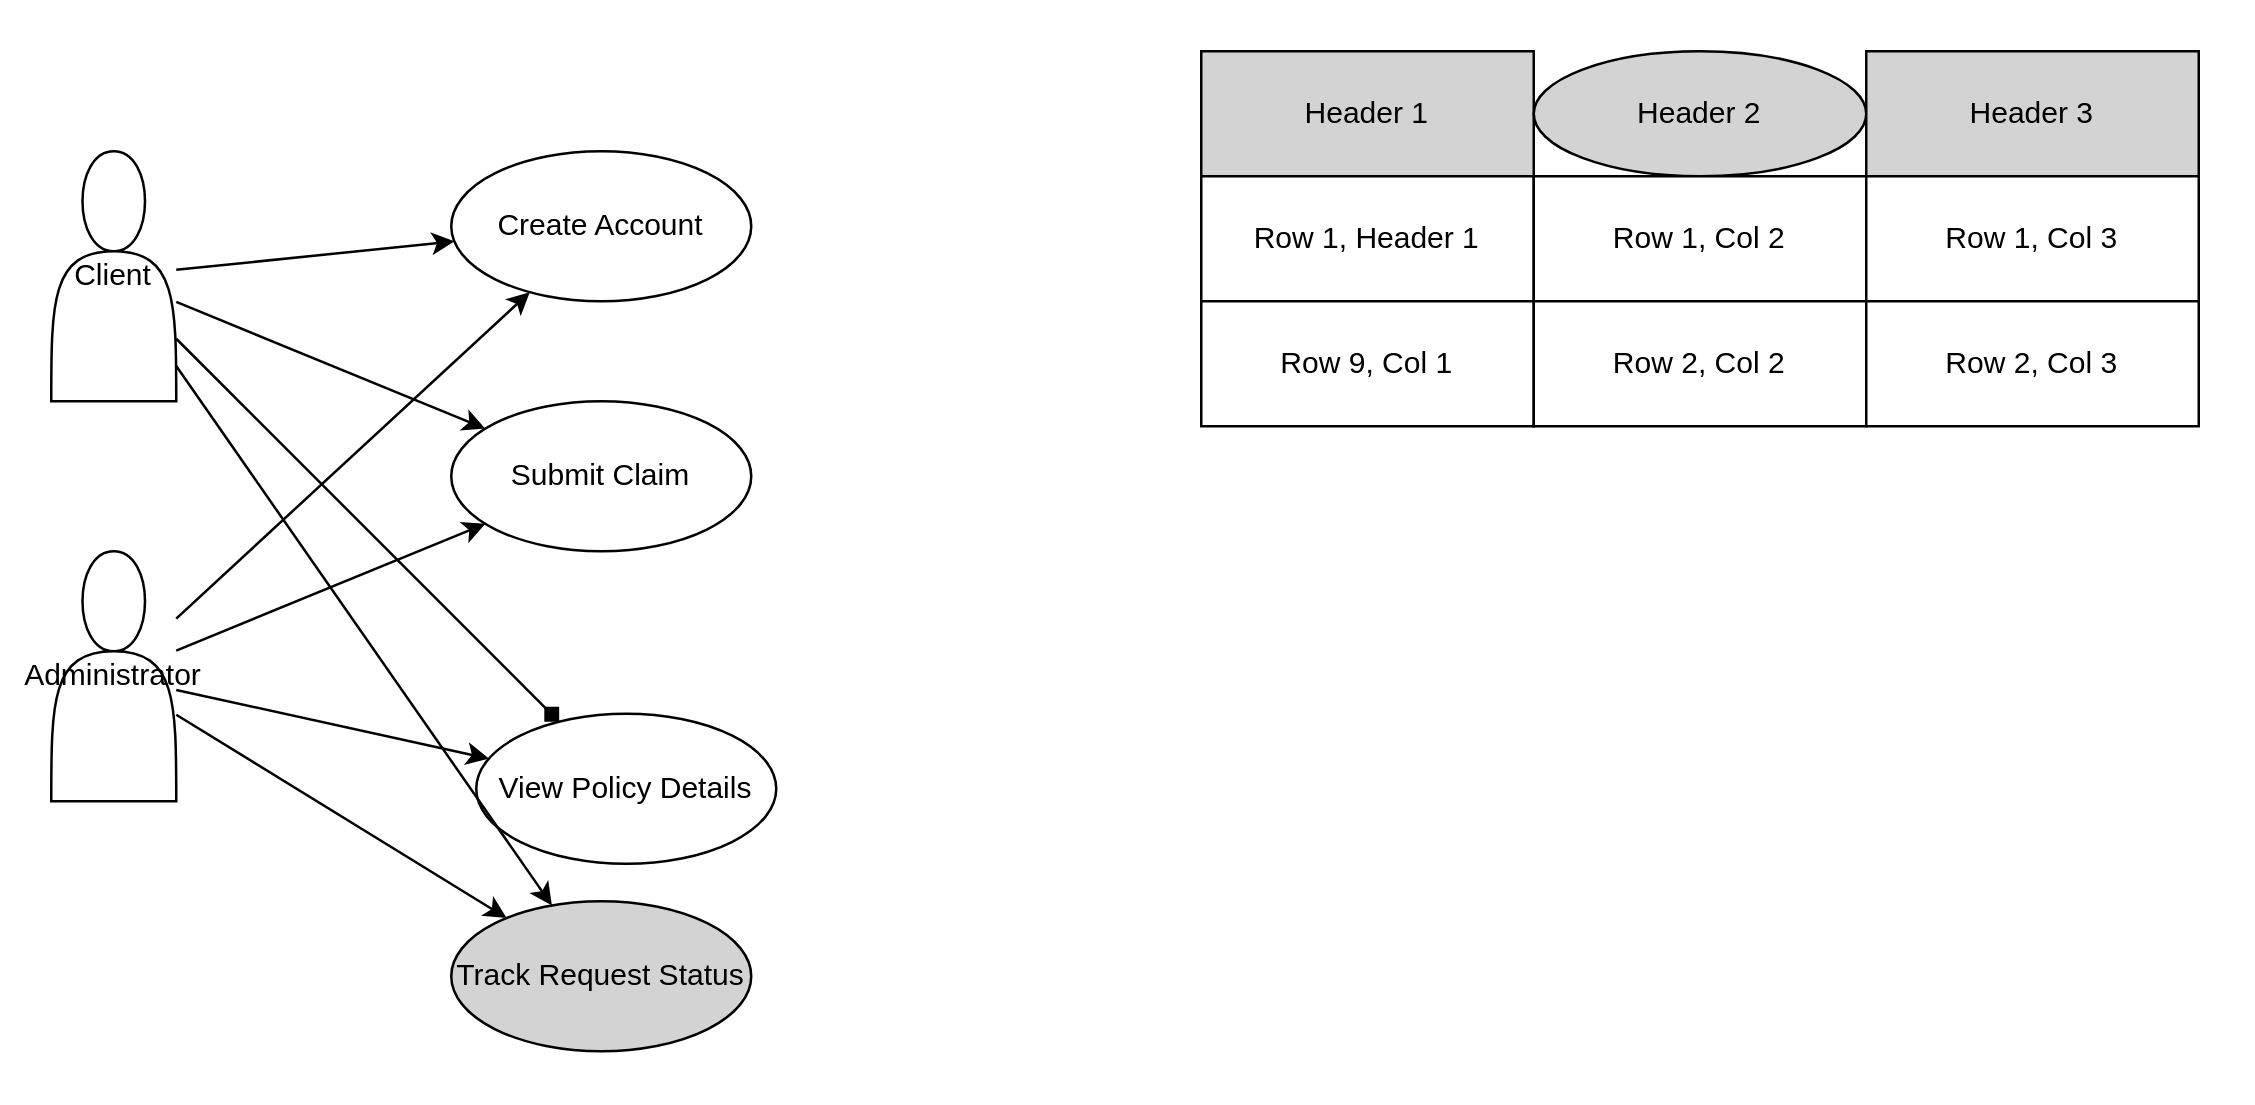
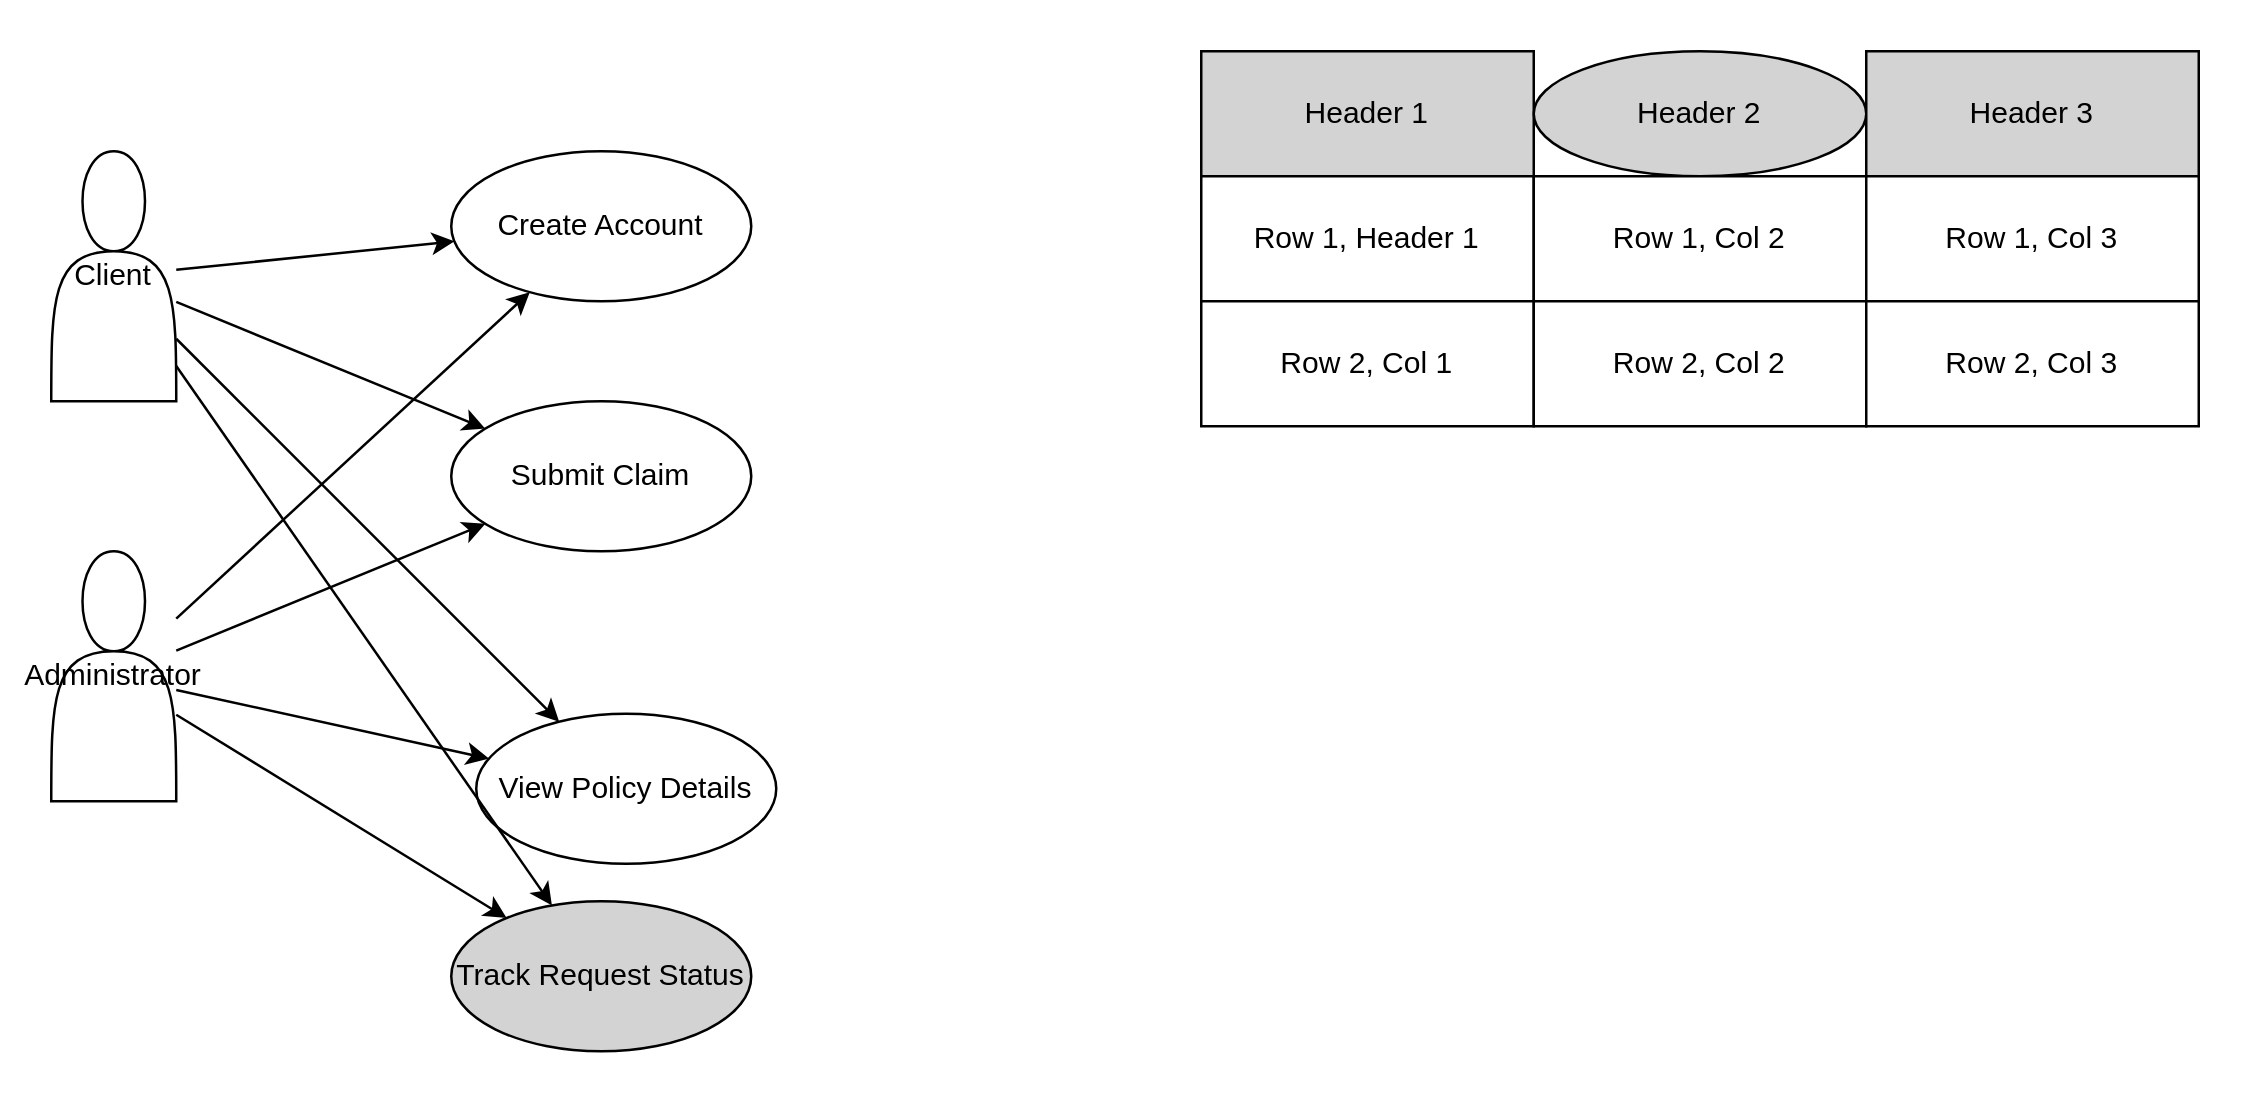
(1368, 364) -> (1368, 364)
(545, 707) -> (545, 708)
